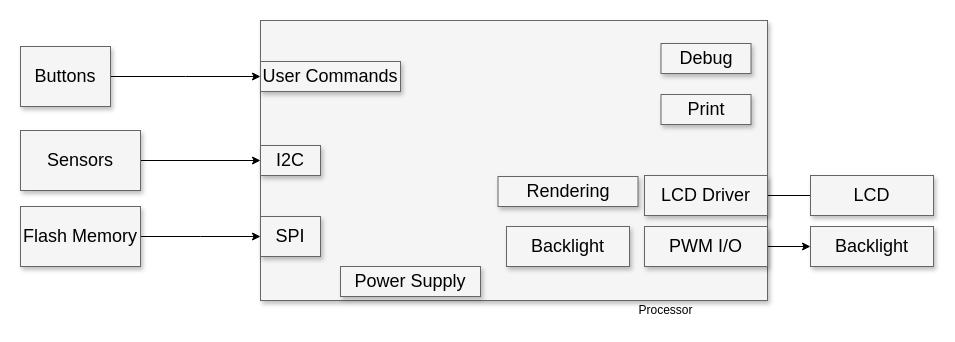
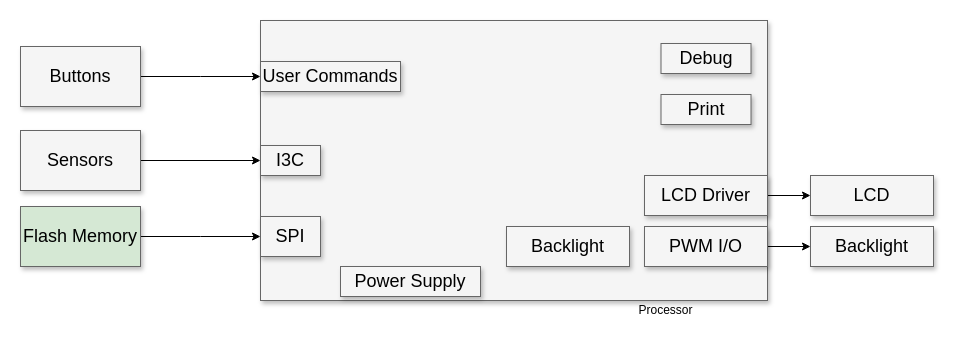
(66, 77) -> (81, 77)
(291, 161) -> (291, 161)
(568, 192) -> none
(804, 196) -> (802, 196)
(81, 237) -> (81, 237)
